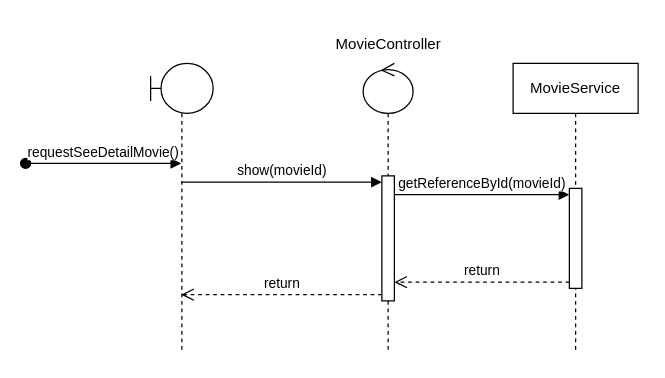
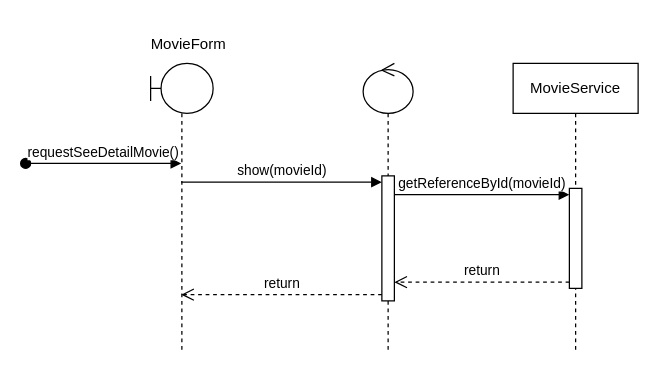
none -> (188, 44)
(388, 44) -> none
